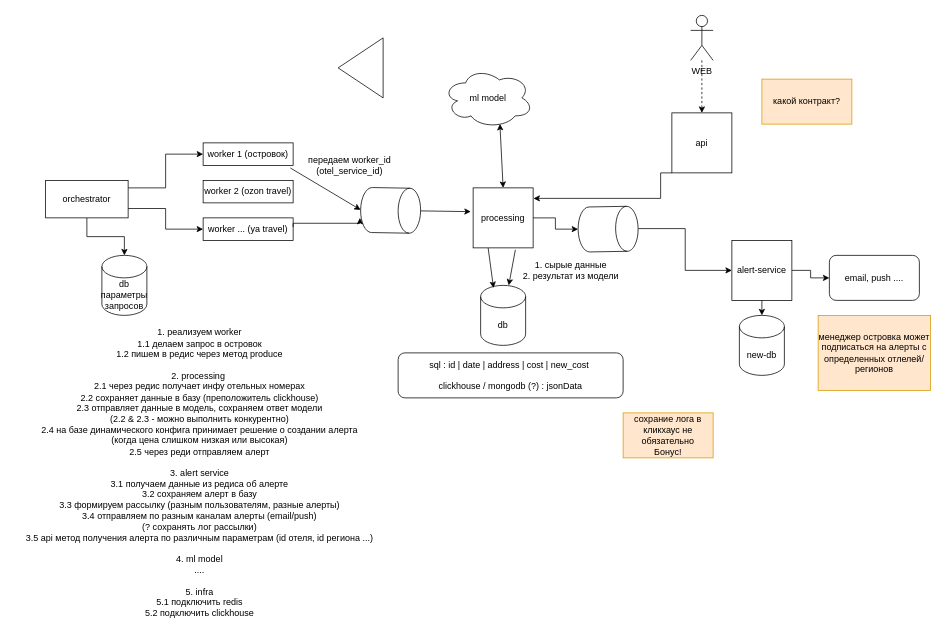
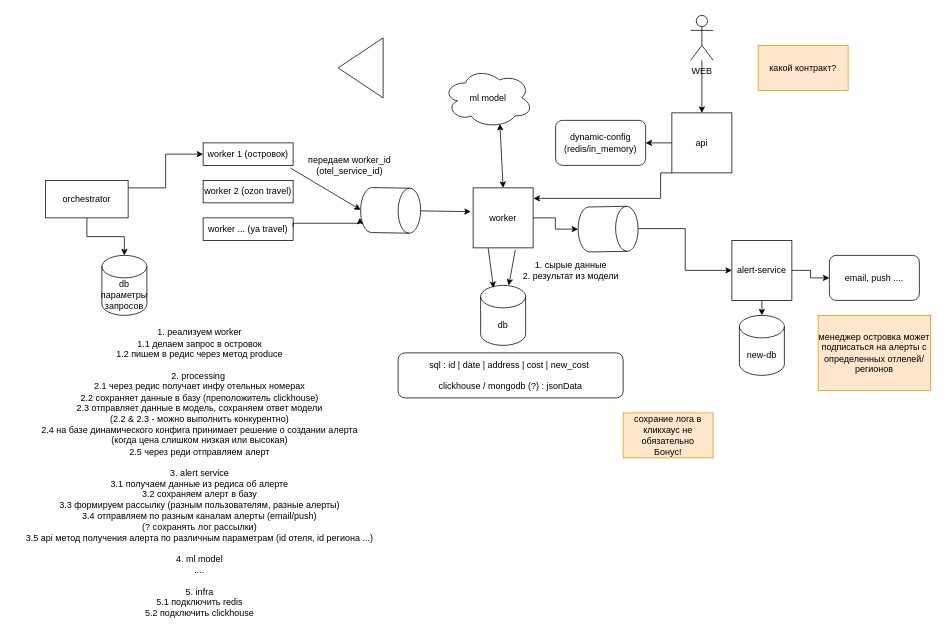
(702, 84) -> (702, 84)
(807, 102) -> (803, 68)
none -> (600, 143)
none -> (652, 143)
(157, 209) -> none
(503, 218) -> (503, 218)
